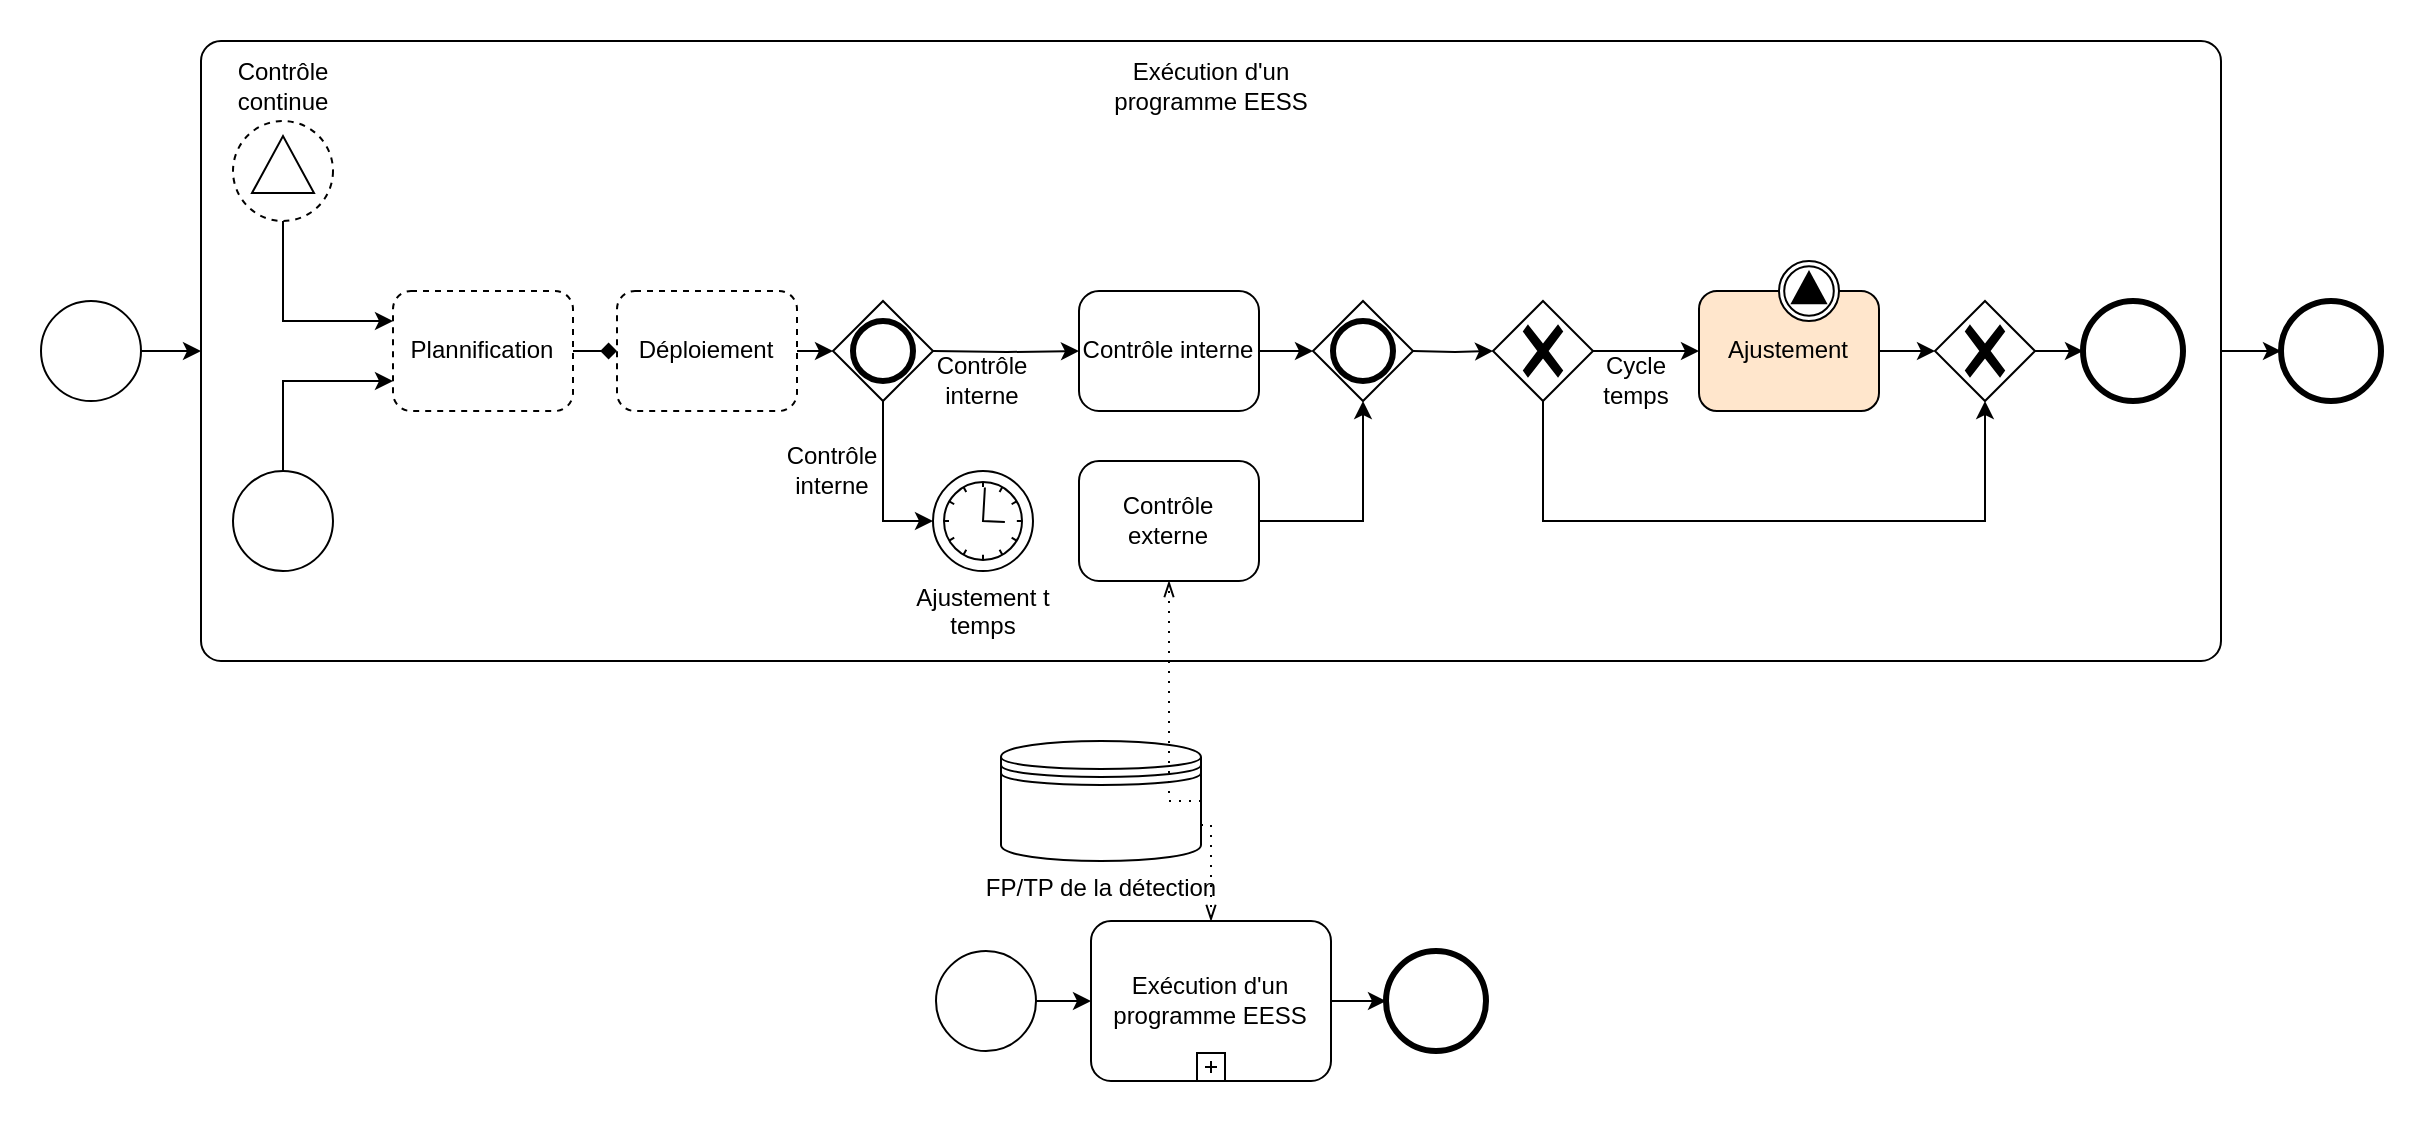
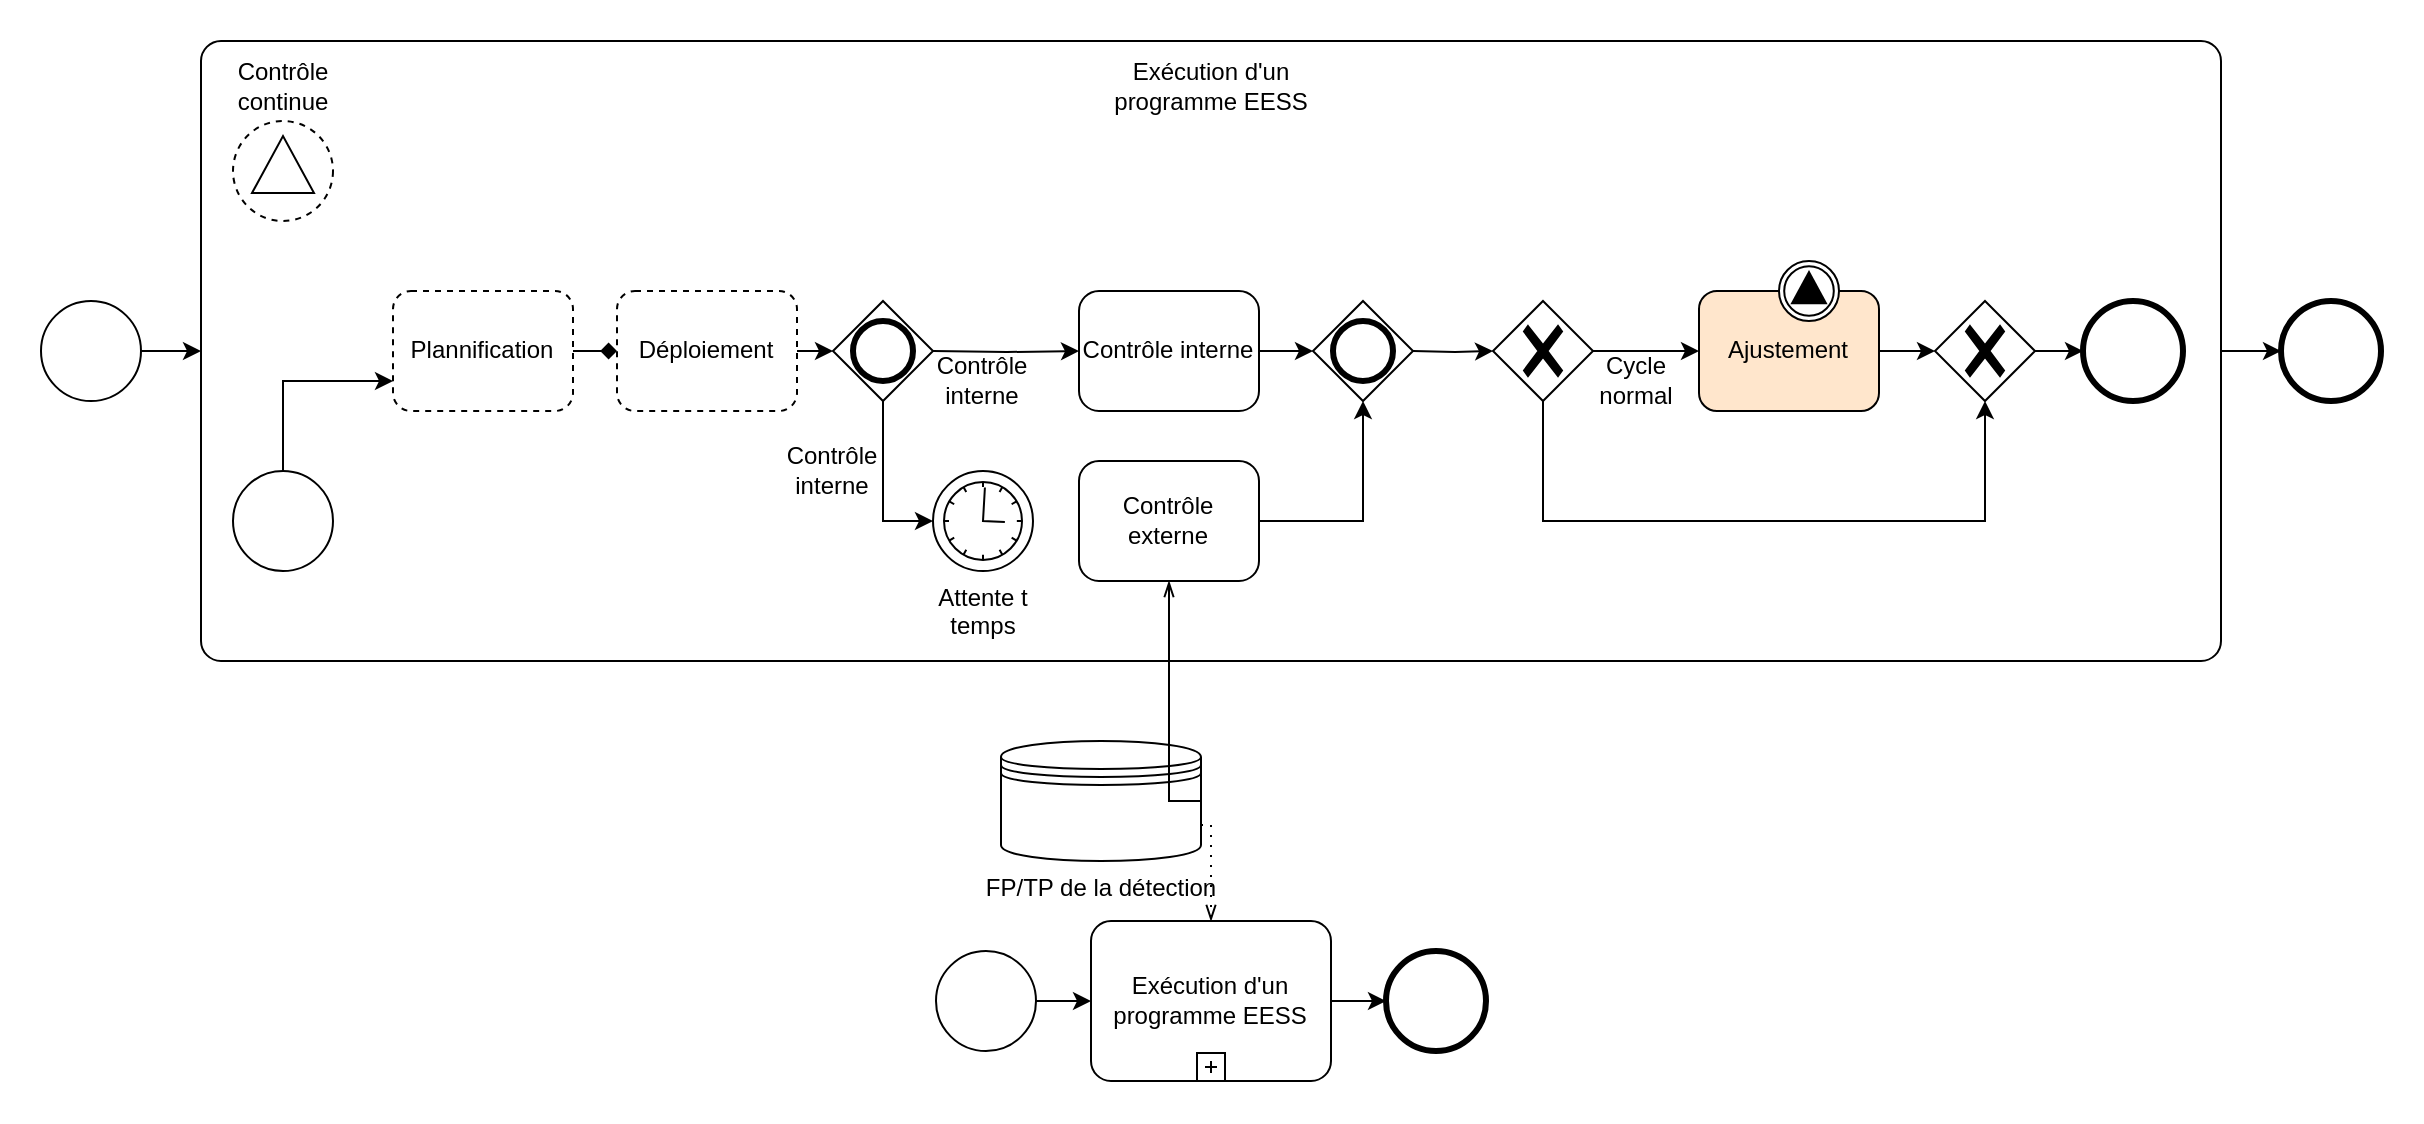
(283, 319) -> none
(1637, 381) -> (1637, 381)
(984, 614) -> (984, 614)
(1169, 710) -> (1169, 710)
